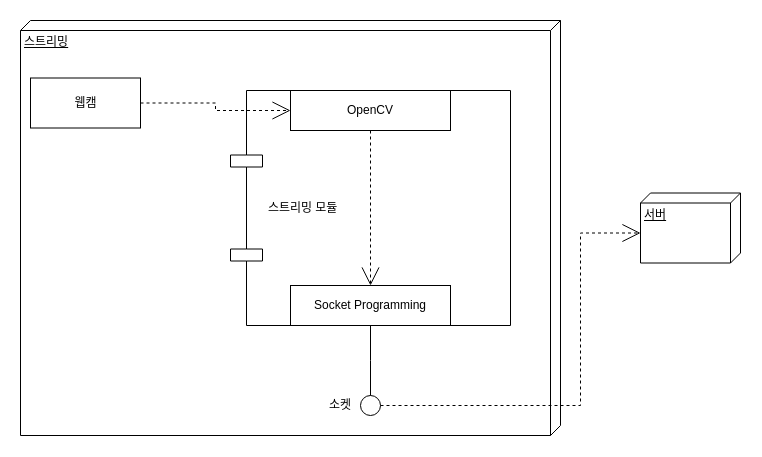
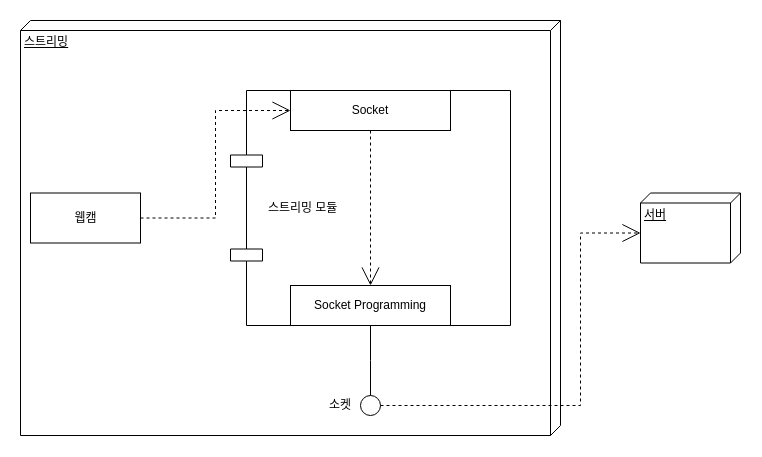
(86, 103) -> (86, 218)
(371, 111) -> (371, 111)
